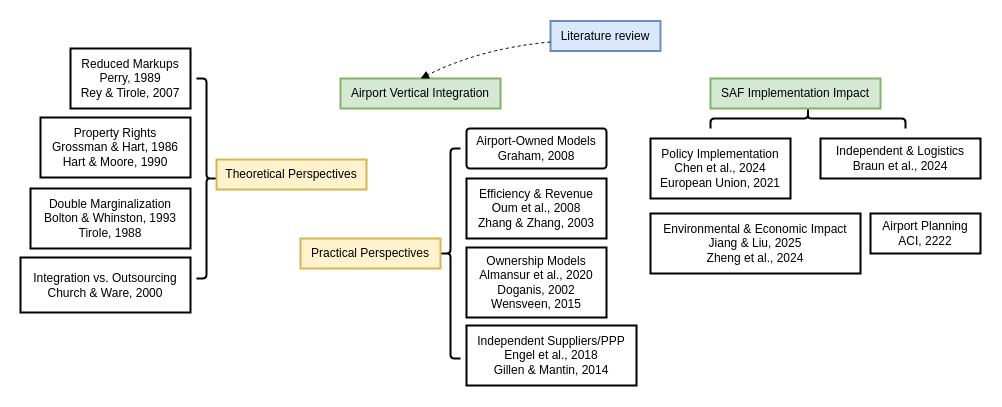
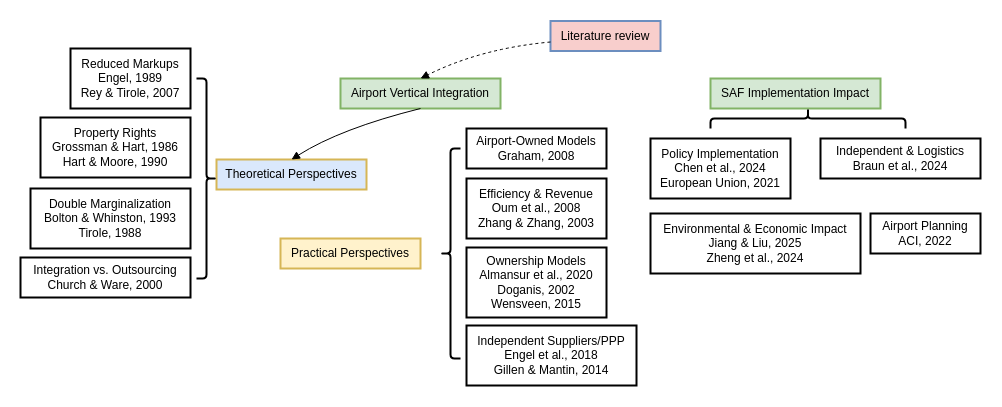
(606, 36) -> (606, 36)
(131, 79) -> (131, 79)
none -> (359, 127)
(537, 149) -> (537, 149)
(292, 175) -> (292, 175)
(926, 234) -> (926, 234)
(371, 254) -> (351, 254)
(106, 285) -> (106, 278)
